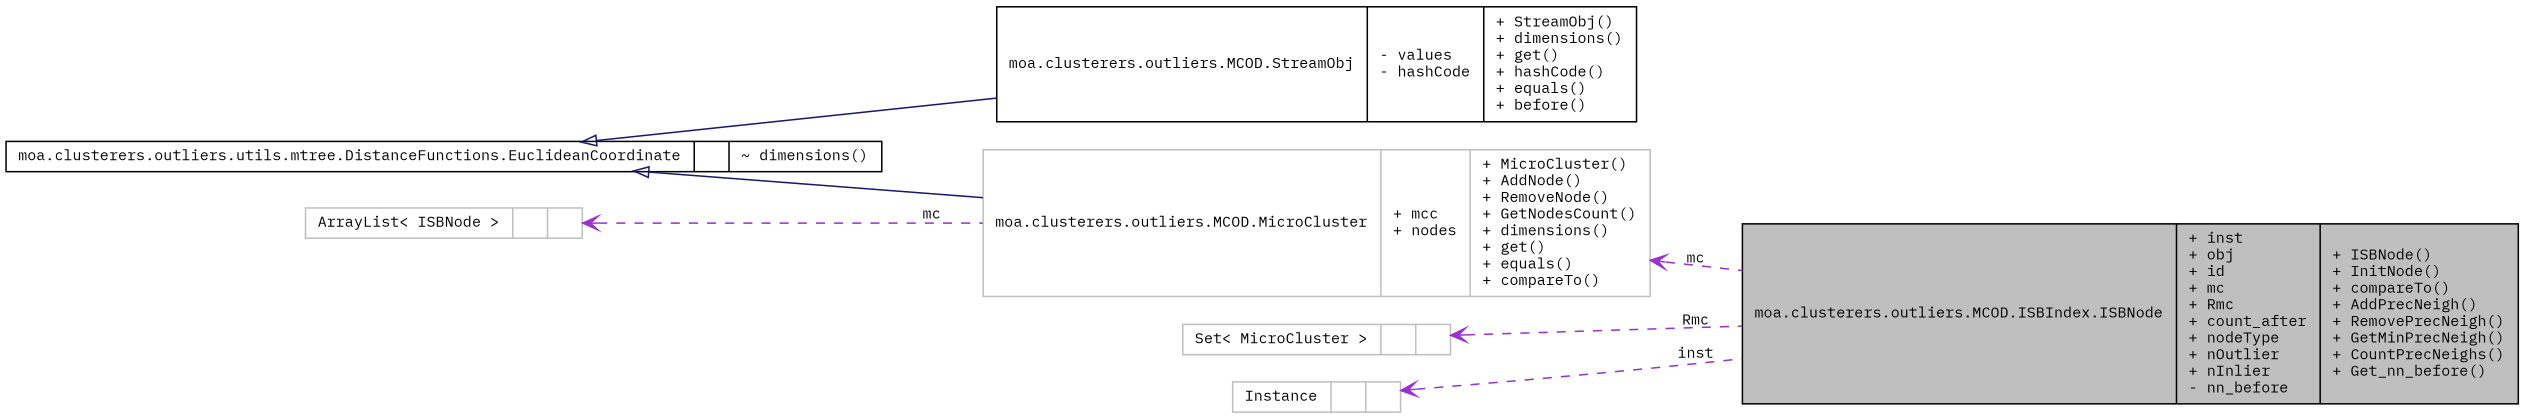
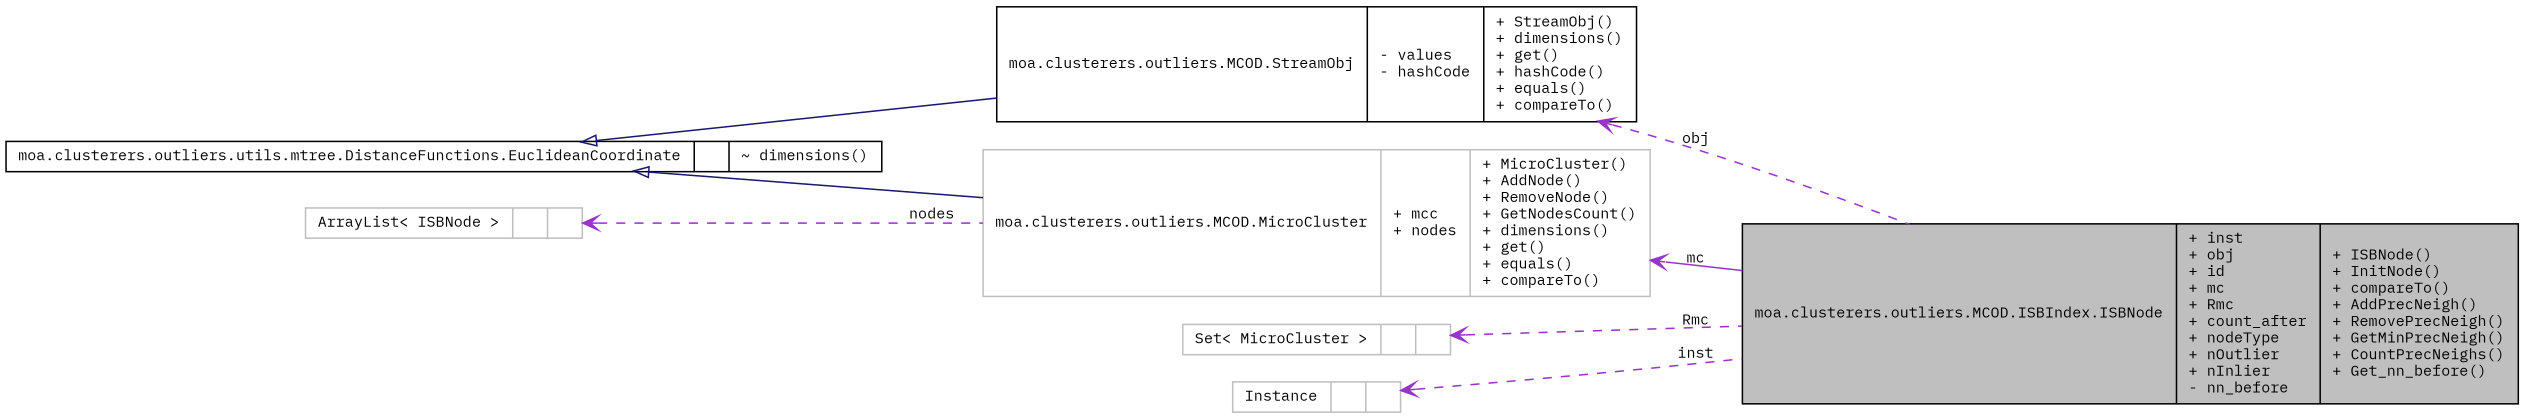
(1542, 105) -> (1556, 105)
none -> (1762, 171)
(932, 215) -> (932, 215)
(1704, 266) -> (1704, 266)
